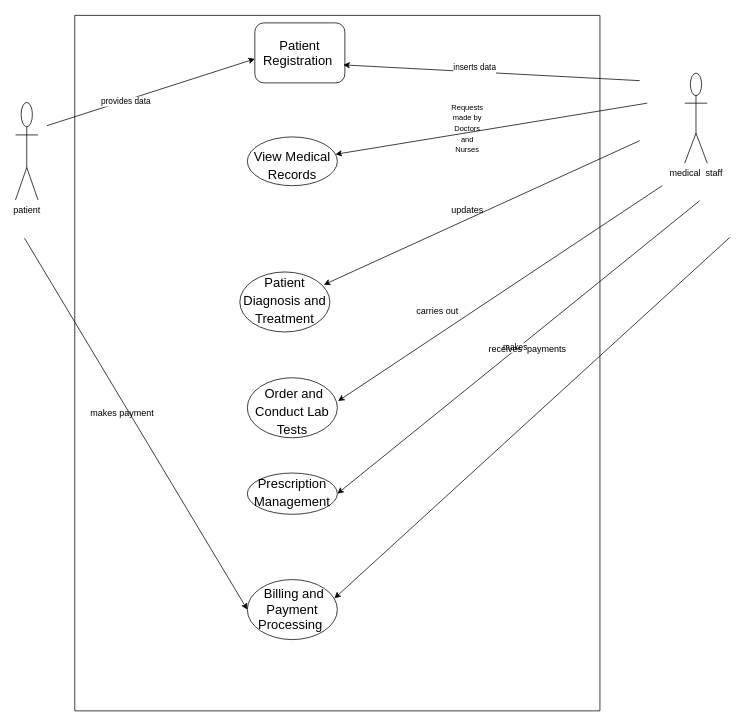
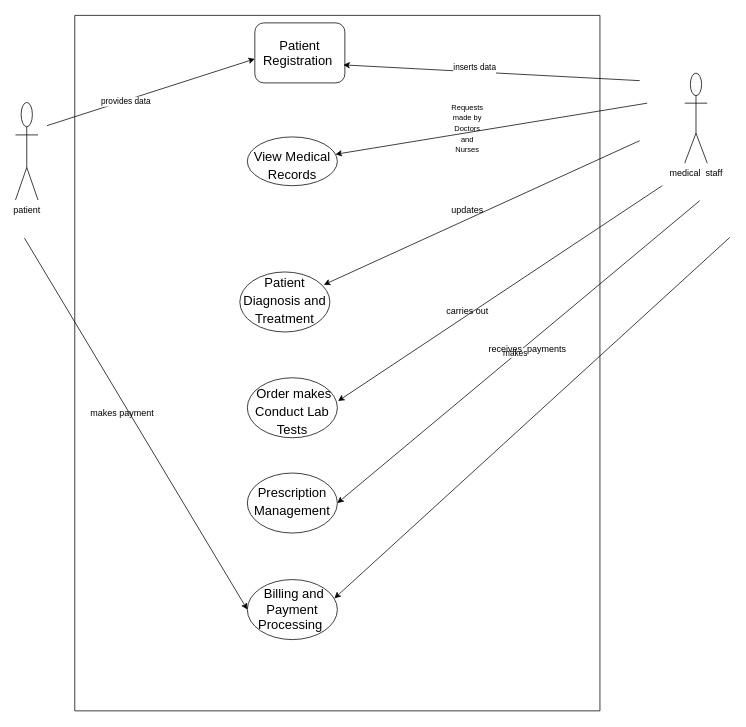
(437, 317) -> (467, 317)
(292, 408) -> (292, 408)
(292, 494) -> (292, 503)
